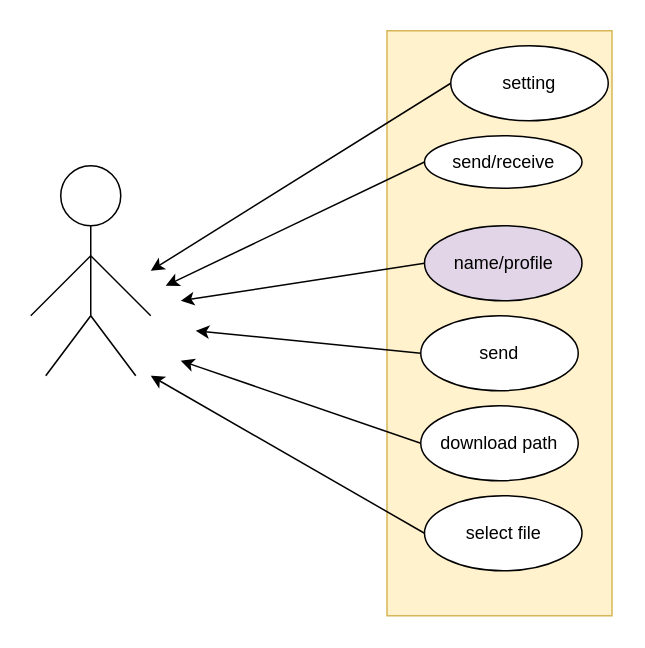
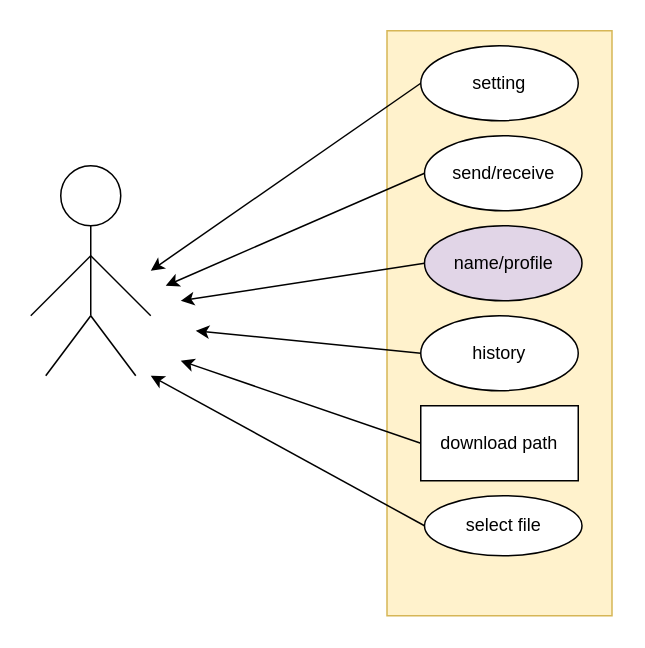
(530, 83) -> (500, 83)
(503, 162) -> (503, 173)
(500, 353) -> (500, 353)
(500, 443) -> (500, 443)
(503, 533) -> (503, 526)
